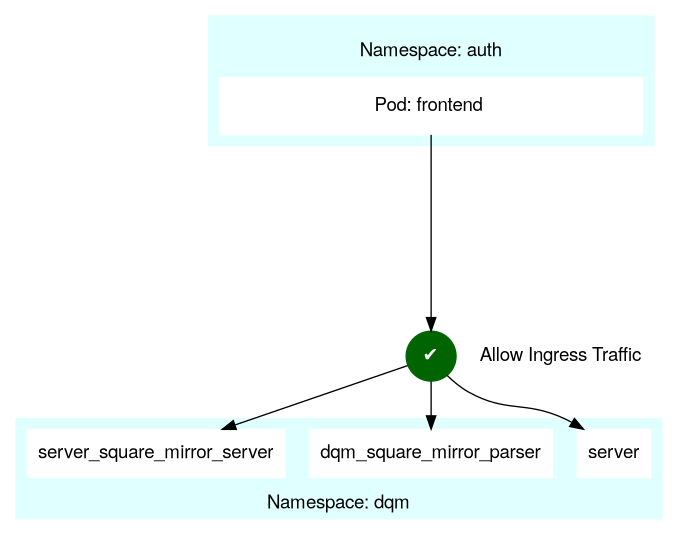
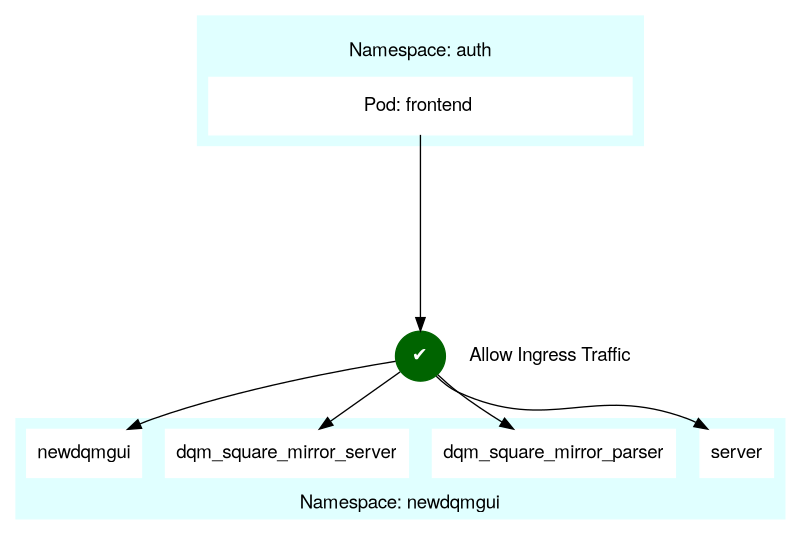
none -> (84, 453)
(156, 453) -> (287, 453)
(339, 503) -> (400, 503)
